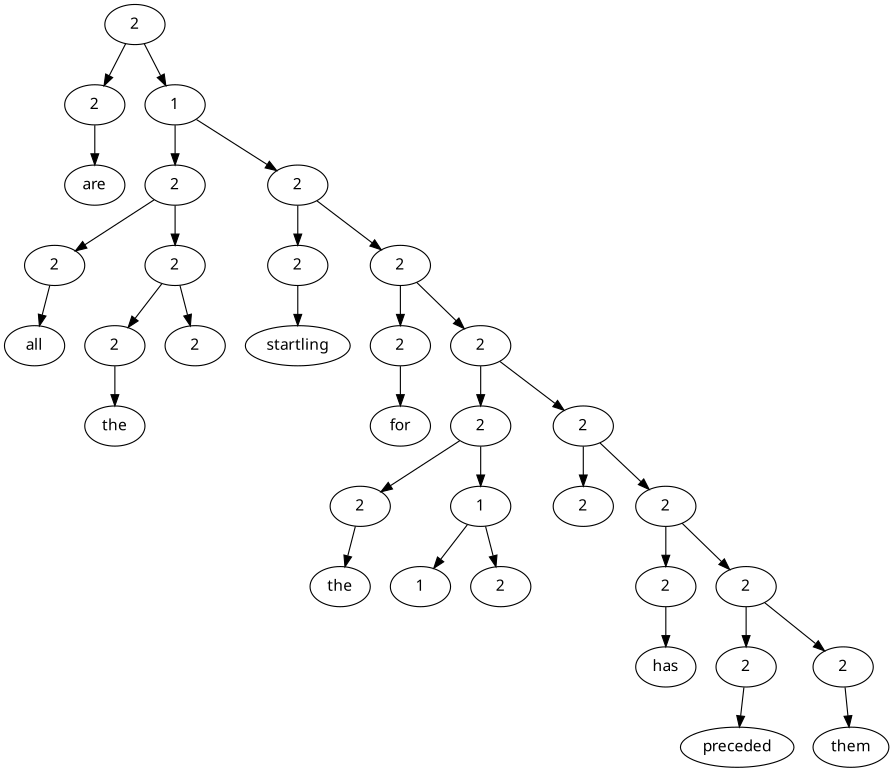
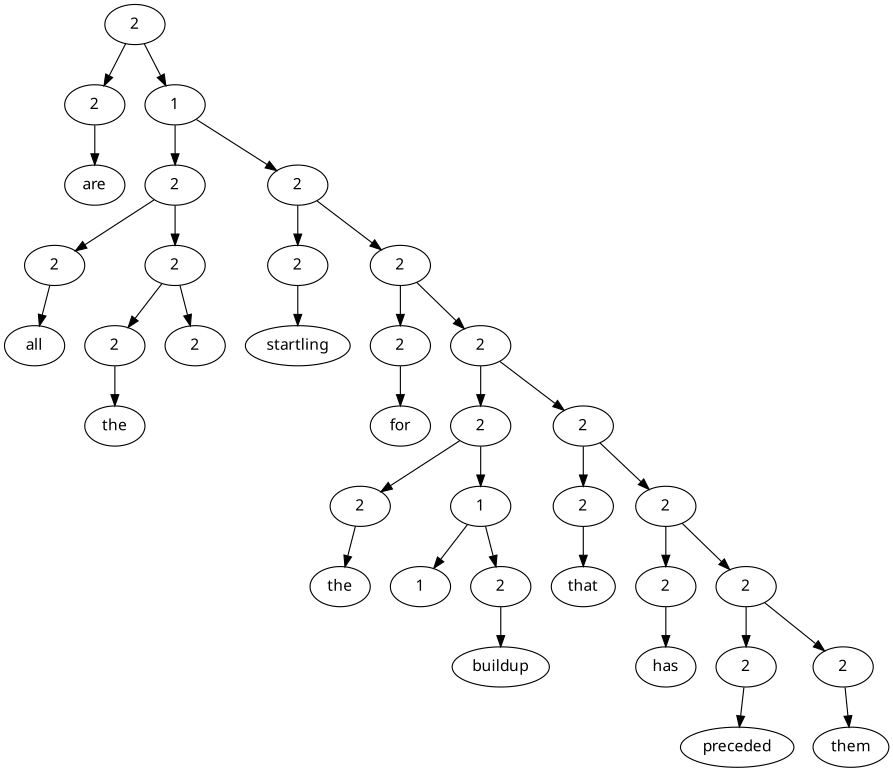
none -> (583, 587)
none -> (501, 667)
